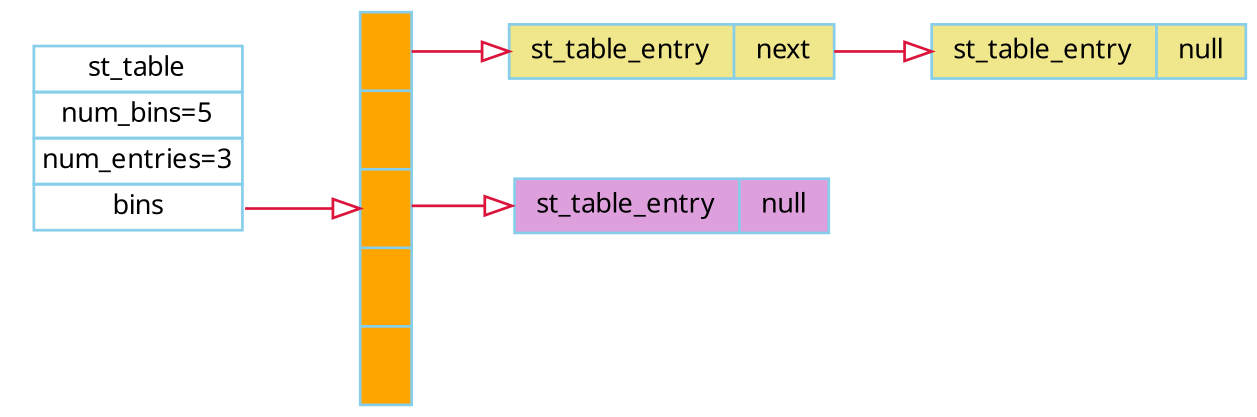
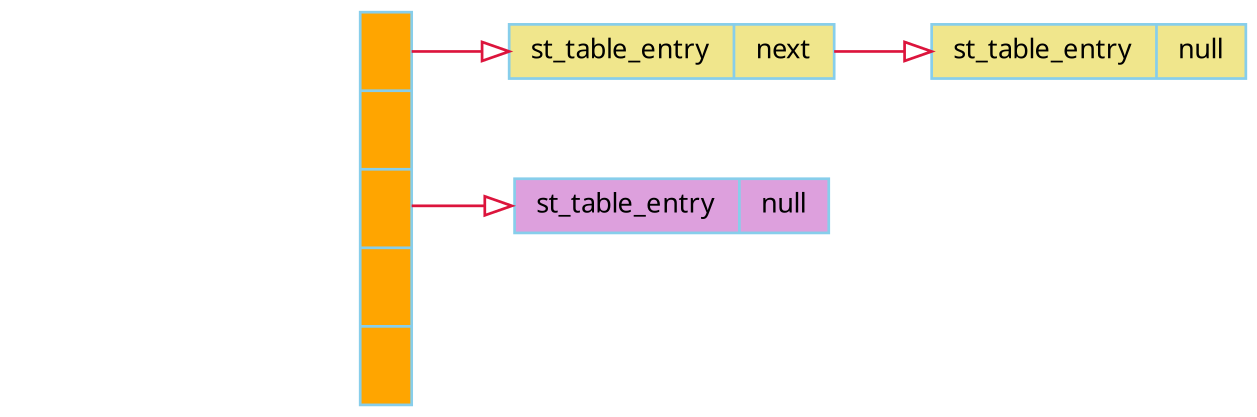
(137, 138) -> none
